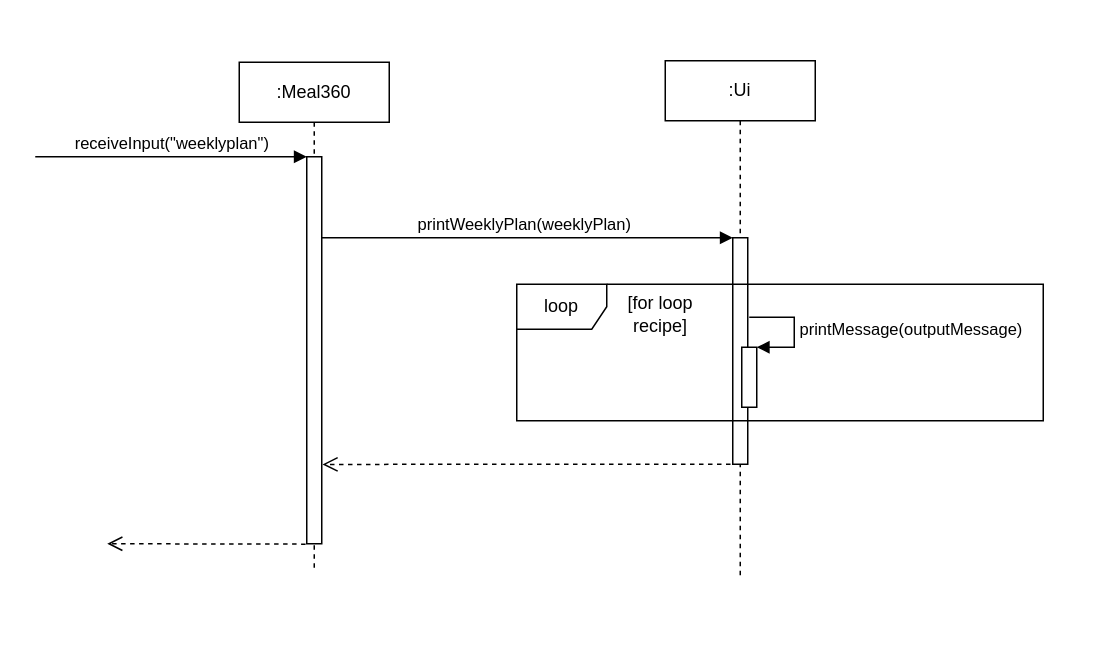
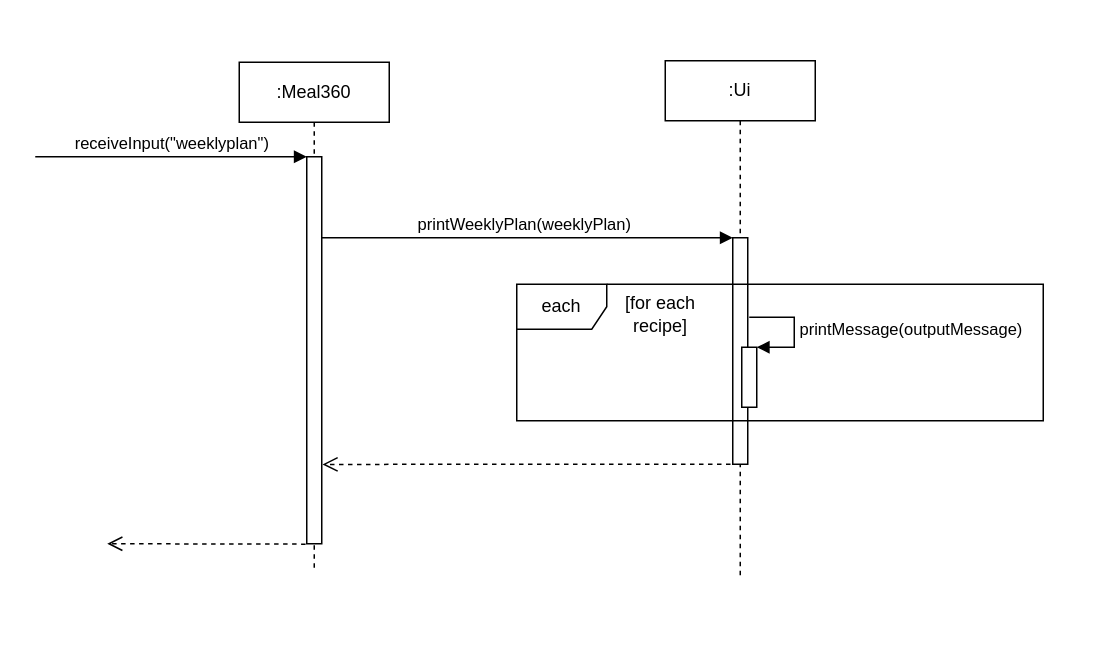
(562, 307) -> (562, 307)
(661, 314) -> (661, 314)
